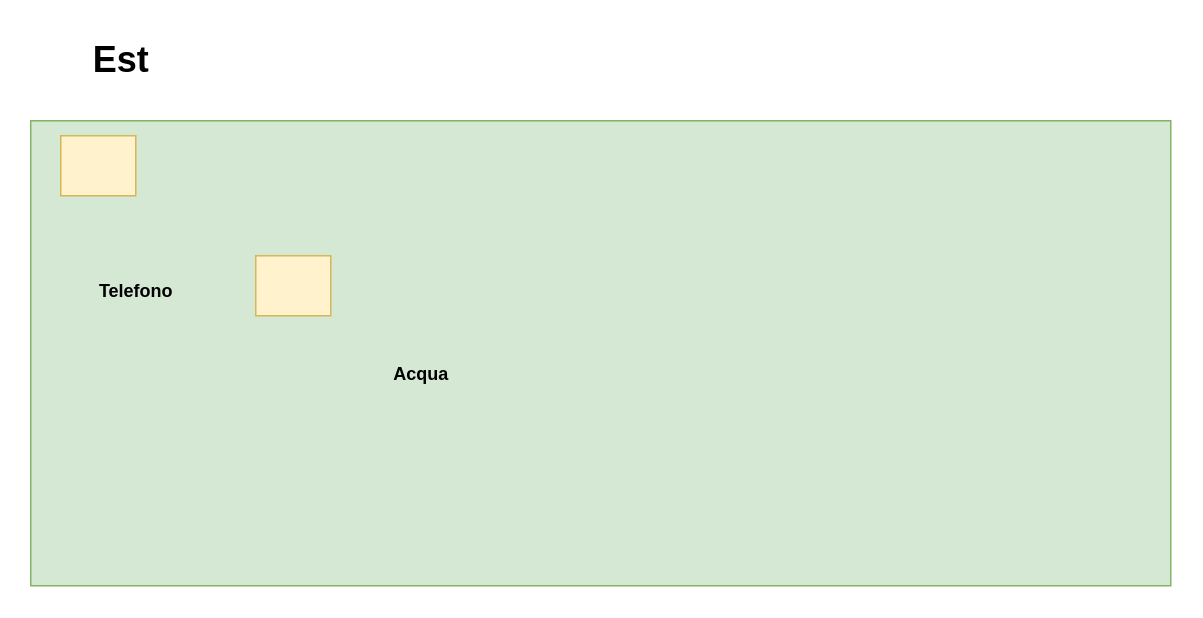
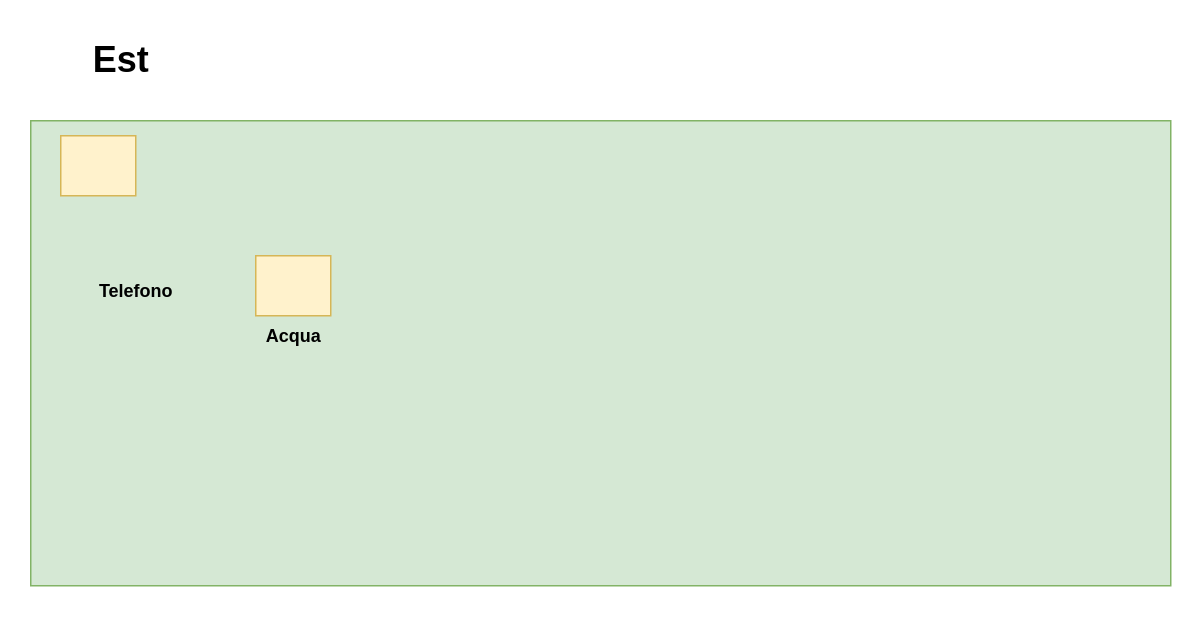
(421, 368) -> (293, 331)
